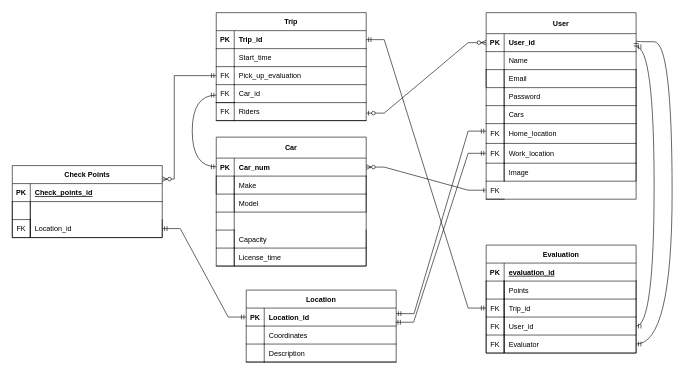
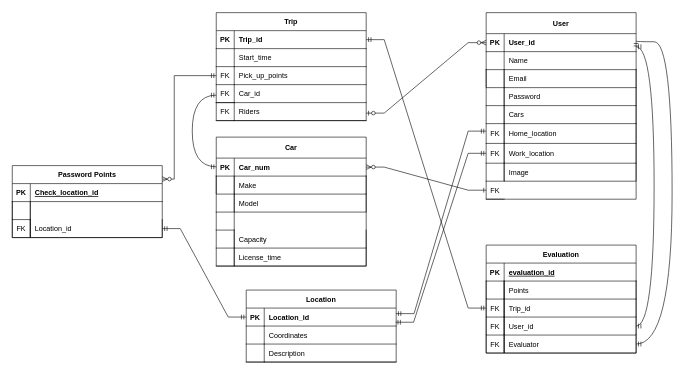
(272, 76) -> (265, 76)
(87, 175) -> (87, 175)
(63, 193) -> (66, 193)
